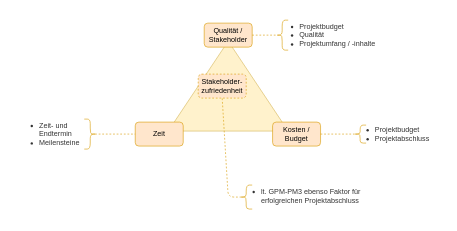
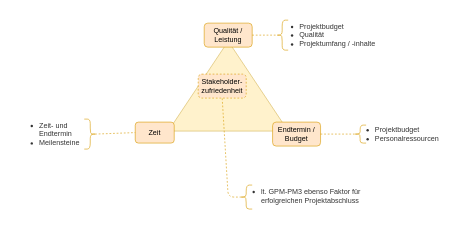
(228, 35) -> (228, 35)
(159, 134) -> (155, 133)
(297, 134) -> (297, 134)
(383, 134) -> (387, 134)
